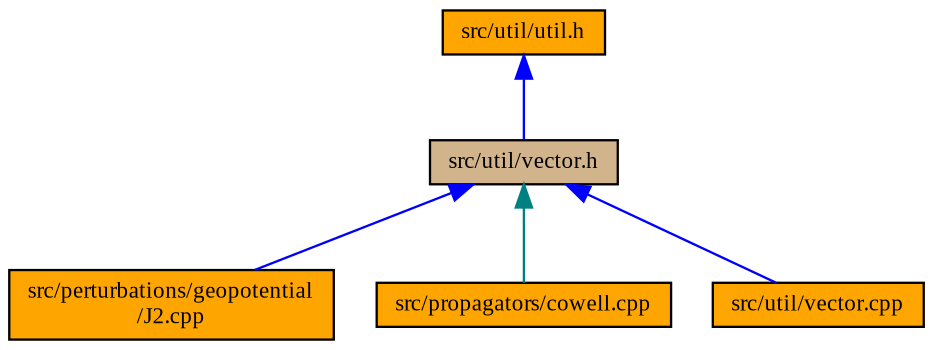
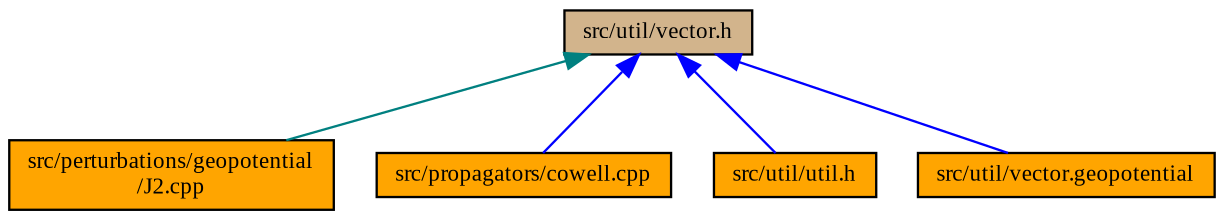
(524, 109) -> (735, 112)
(353, 232) -> (426, 101)
(524, 245) -> (583, 112)
(818, 305) -> (1066, 175)
